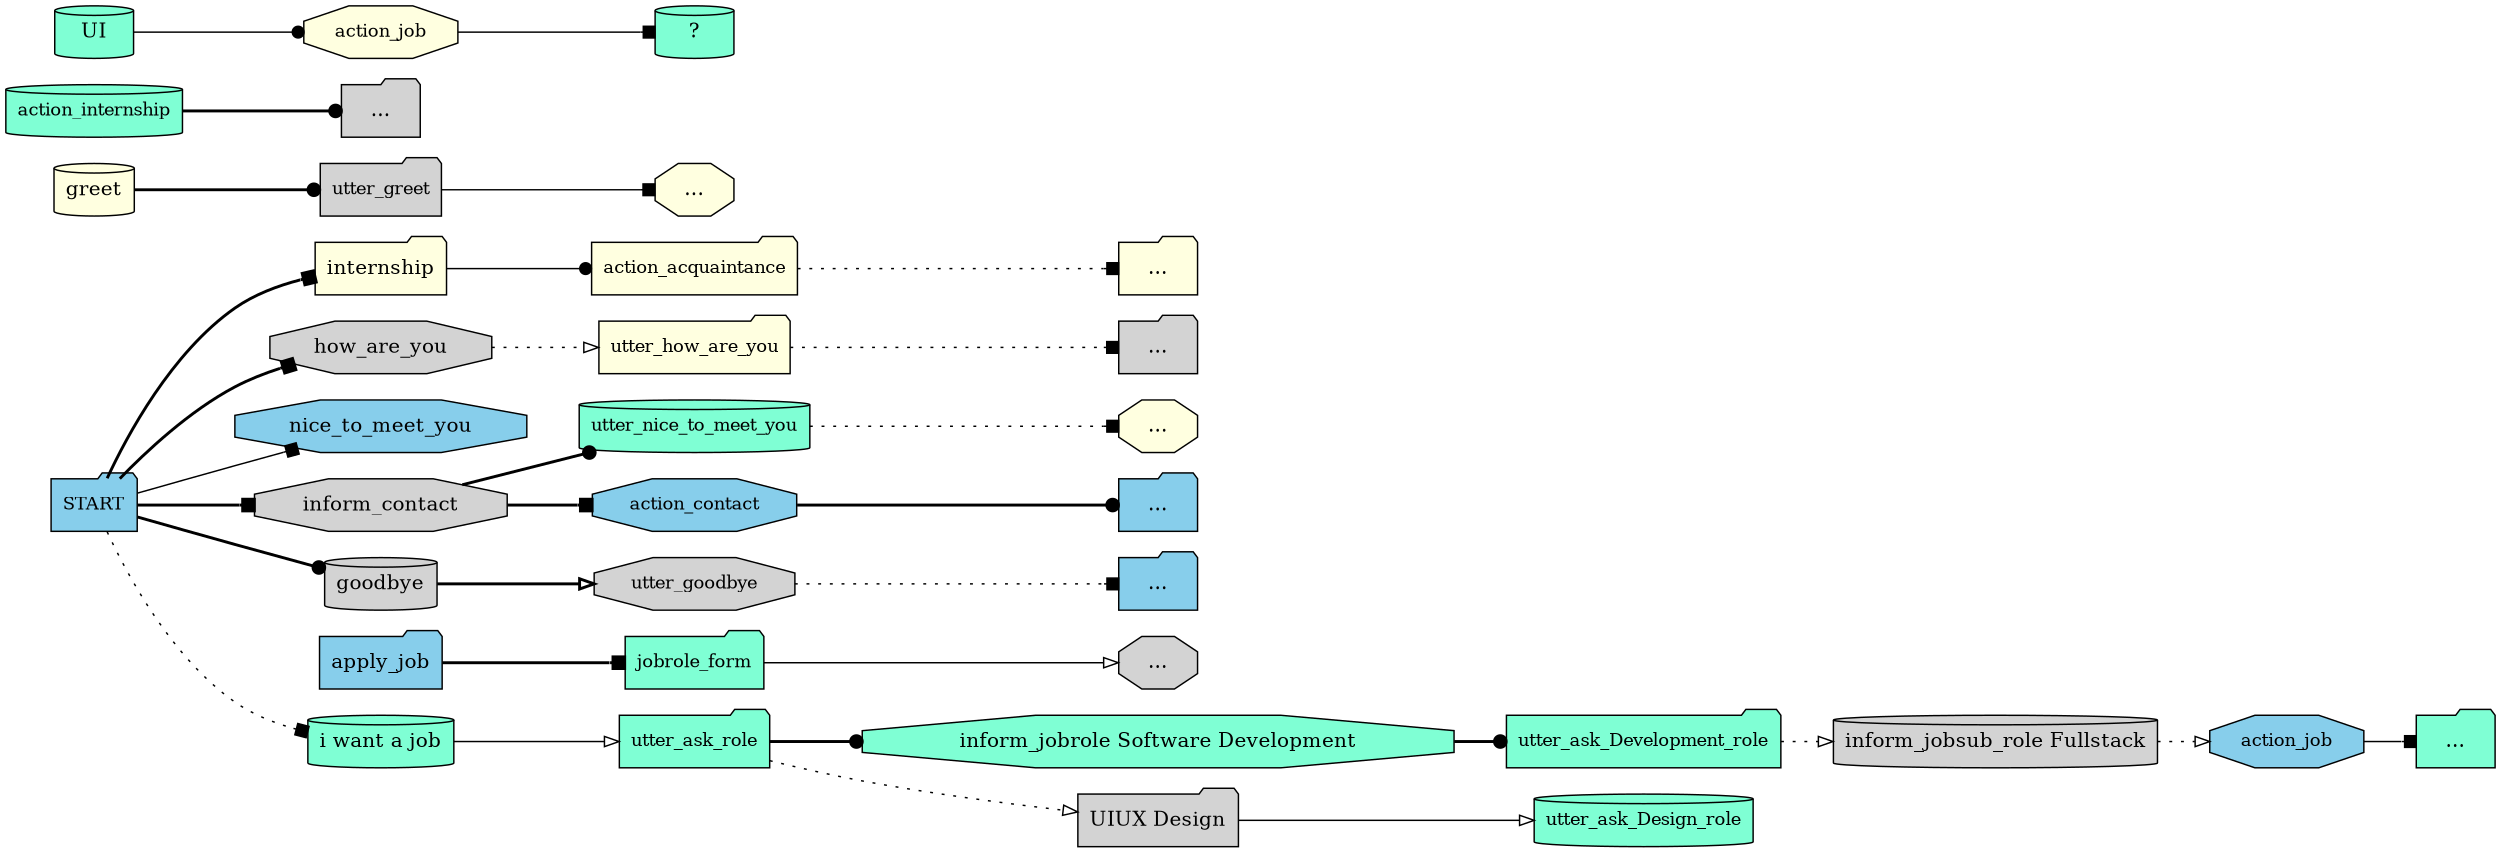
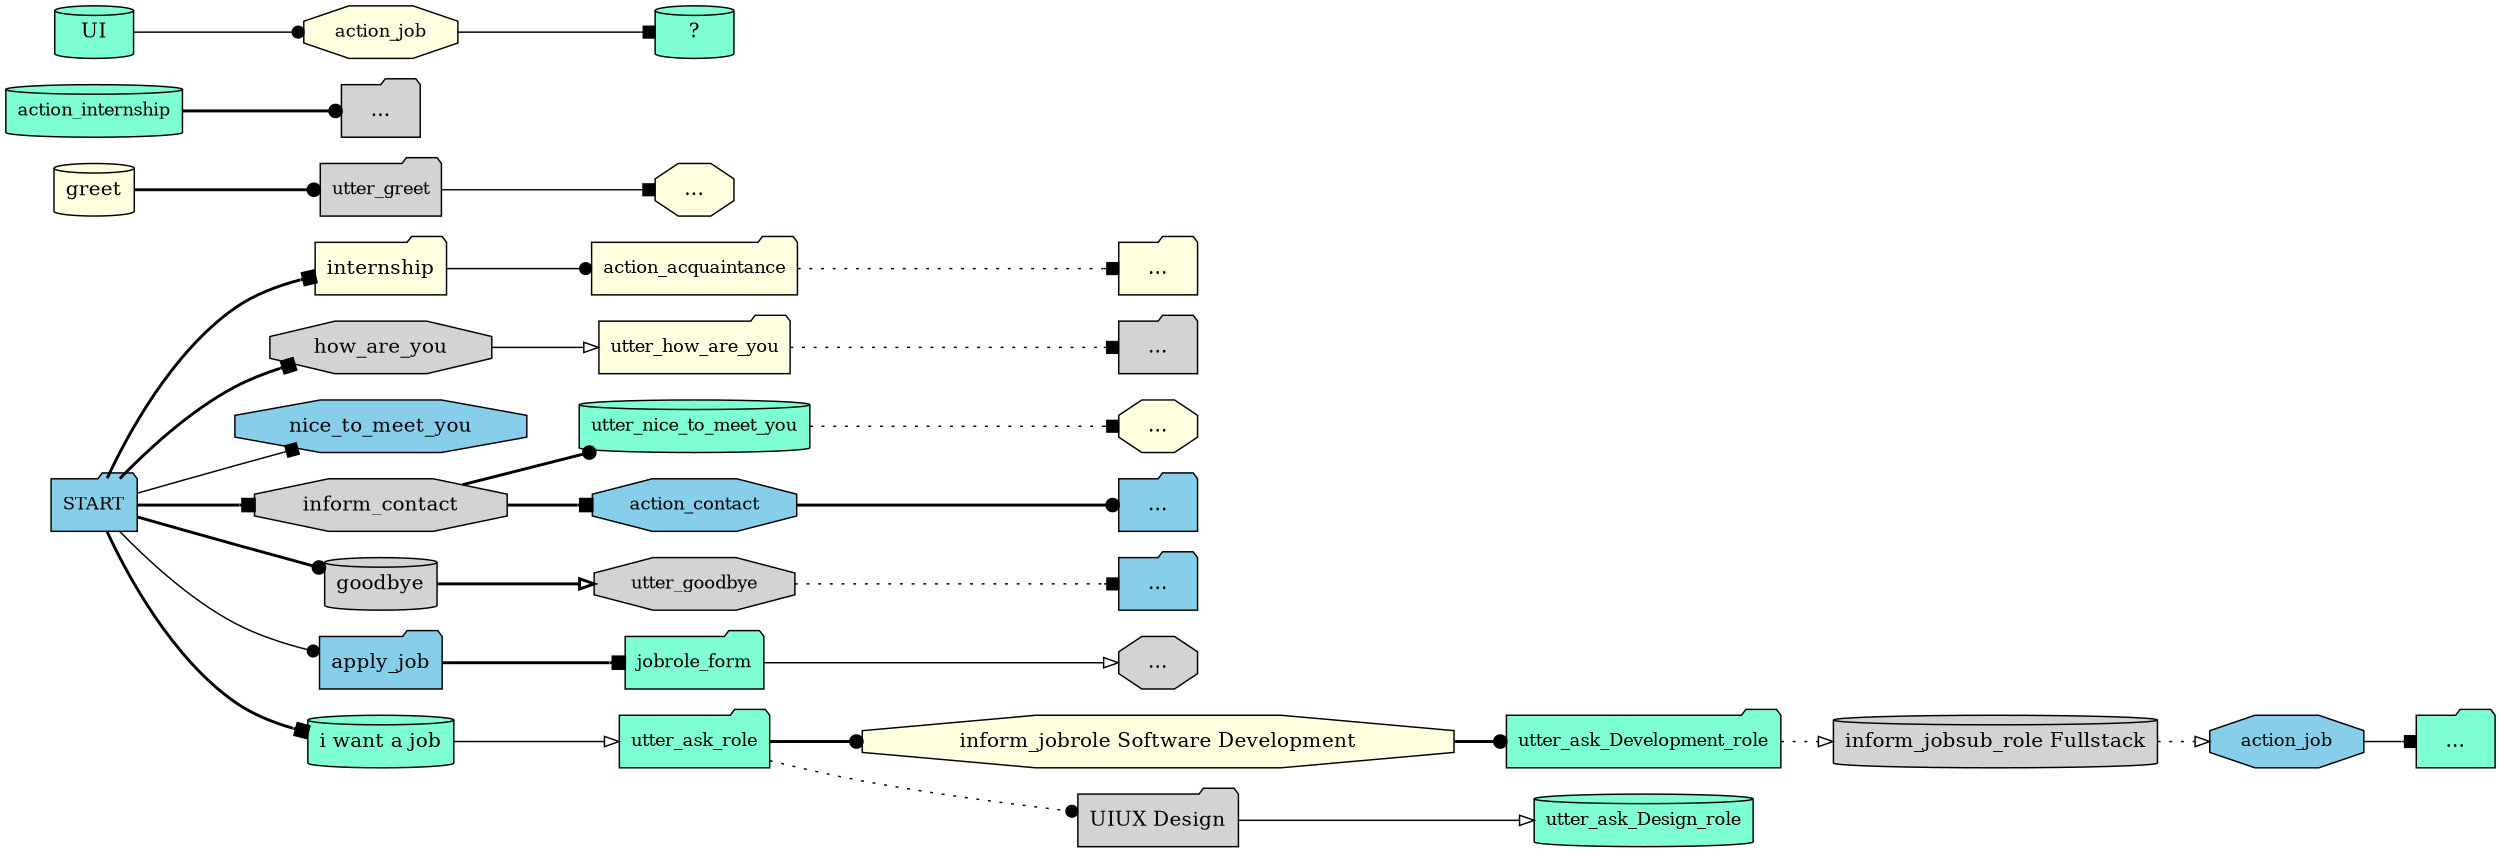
(538, 347) -> (538, 347)
none -> (205, 605)
(180, 650) -> (180, 650)
(1158, 742) -> (1158, 742)
(917, 790) -> (917, 790)
